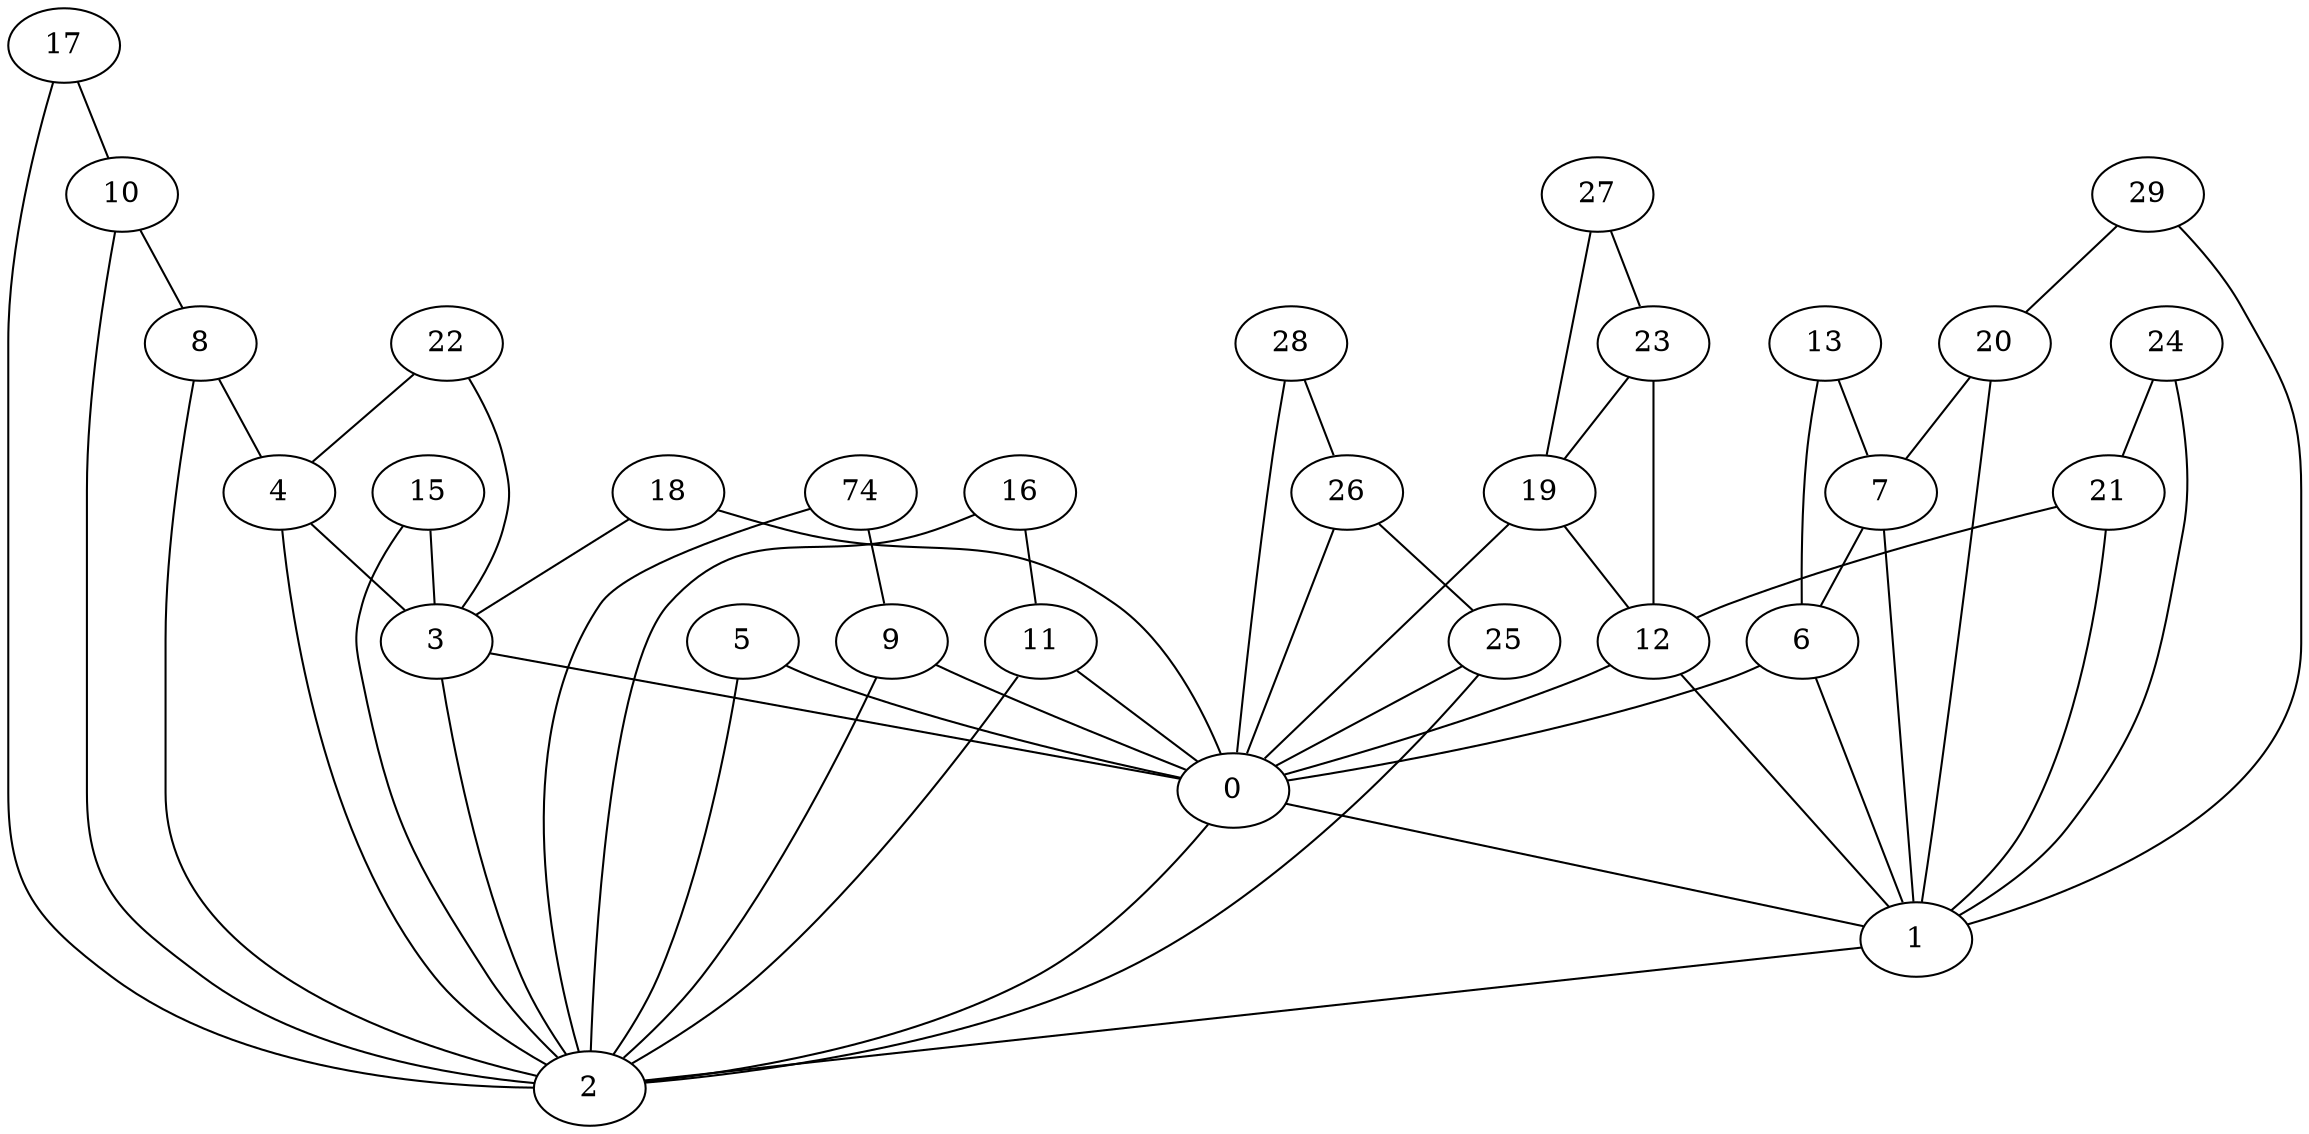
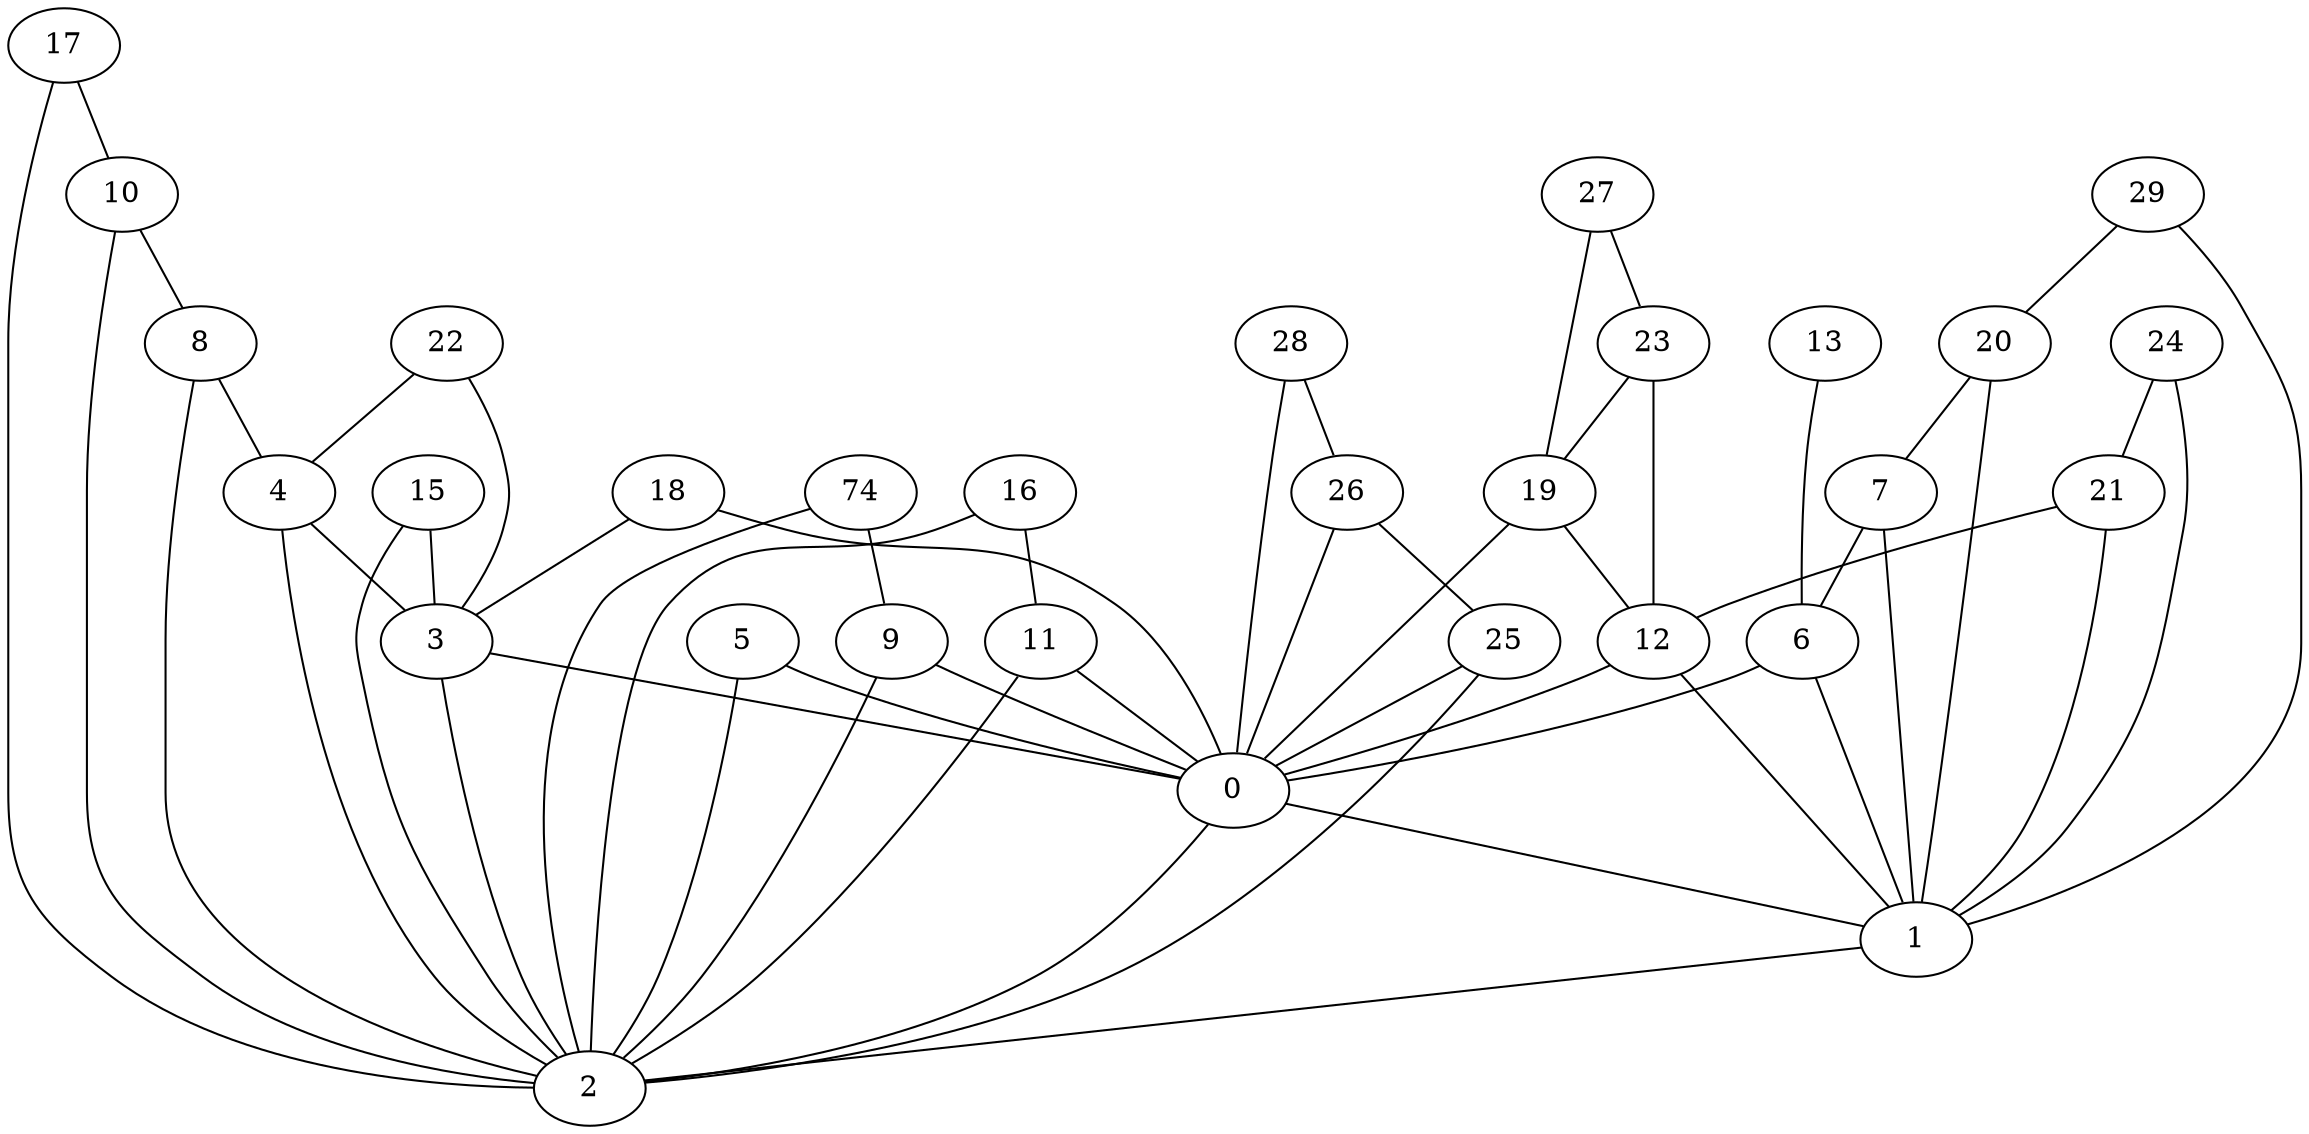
(1853, 418) -> none
